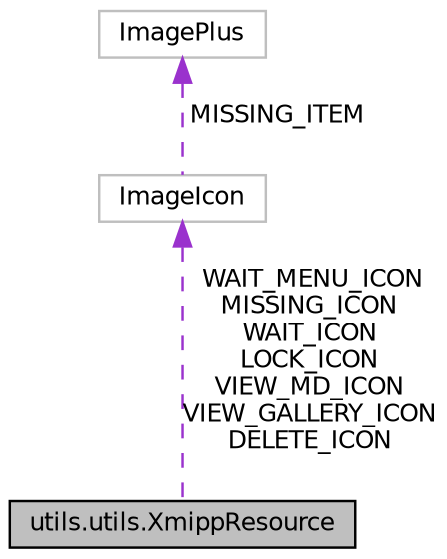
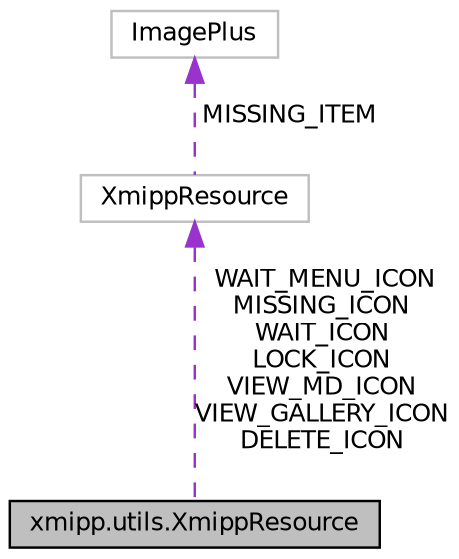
(183, 198) -> (195, 198)
(183, 524) -> (195, 524)
